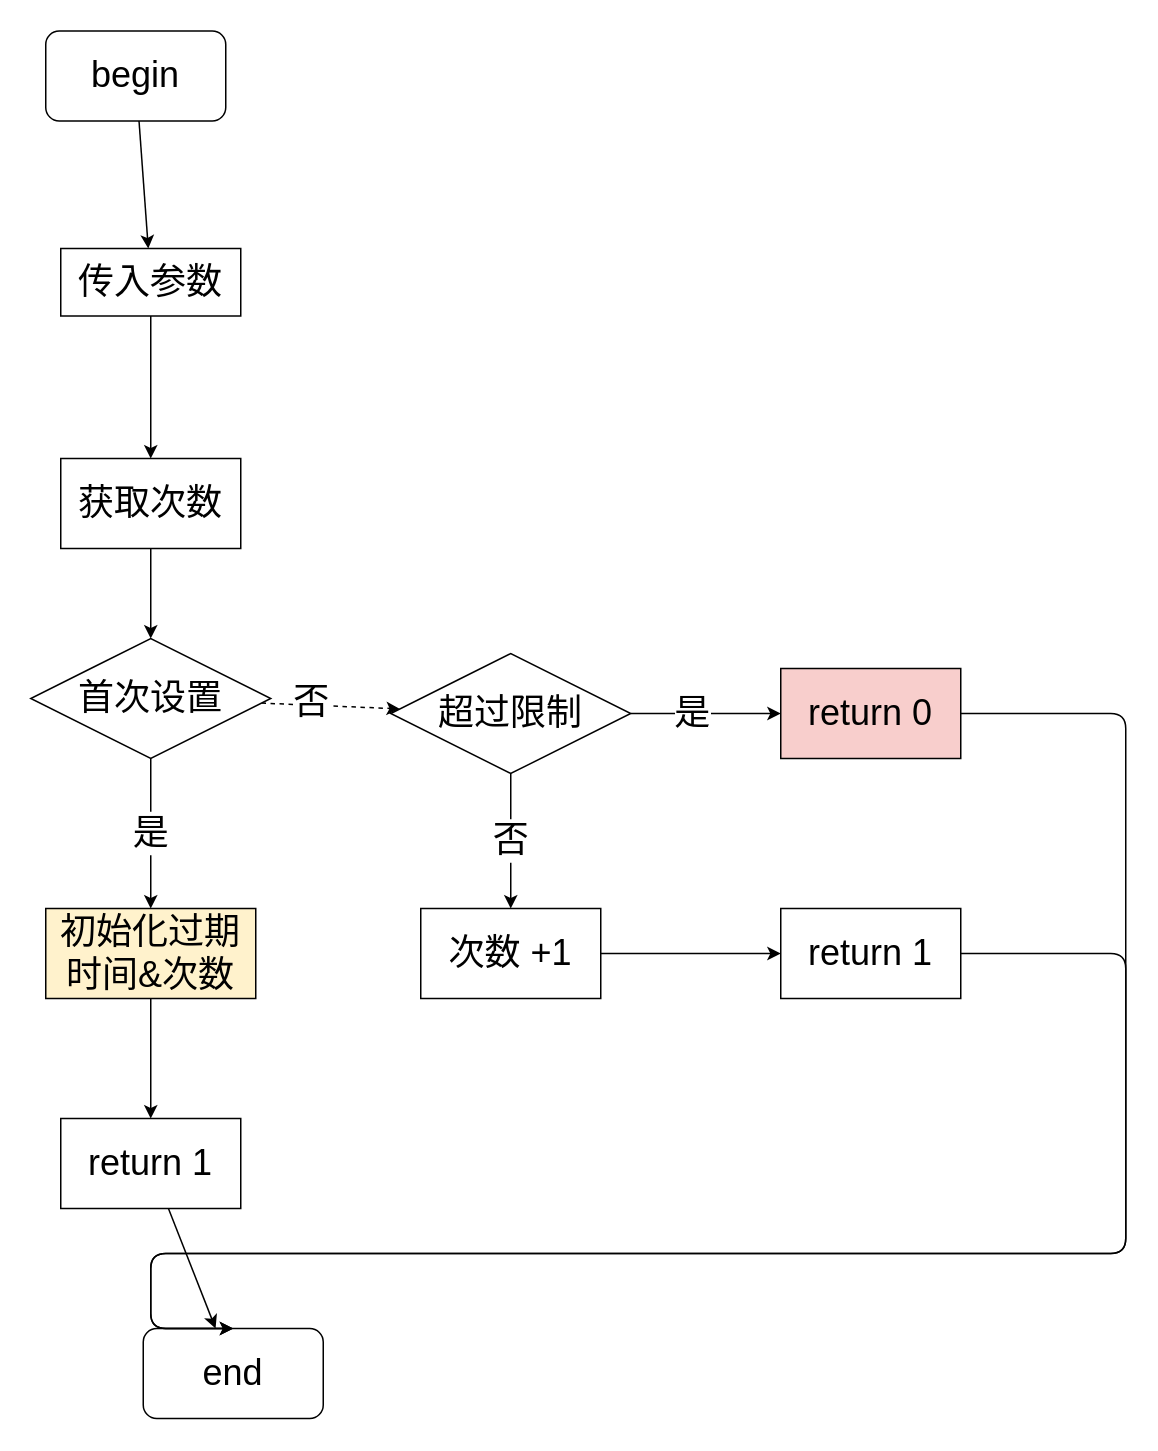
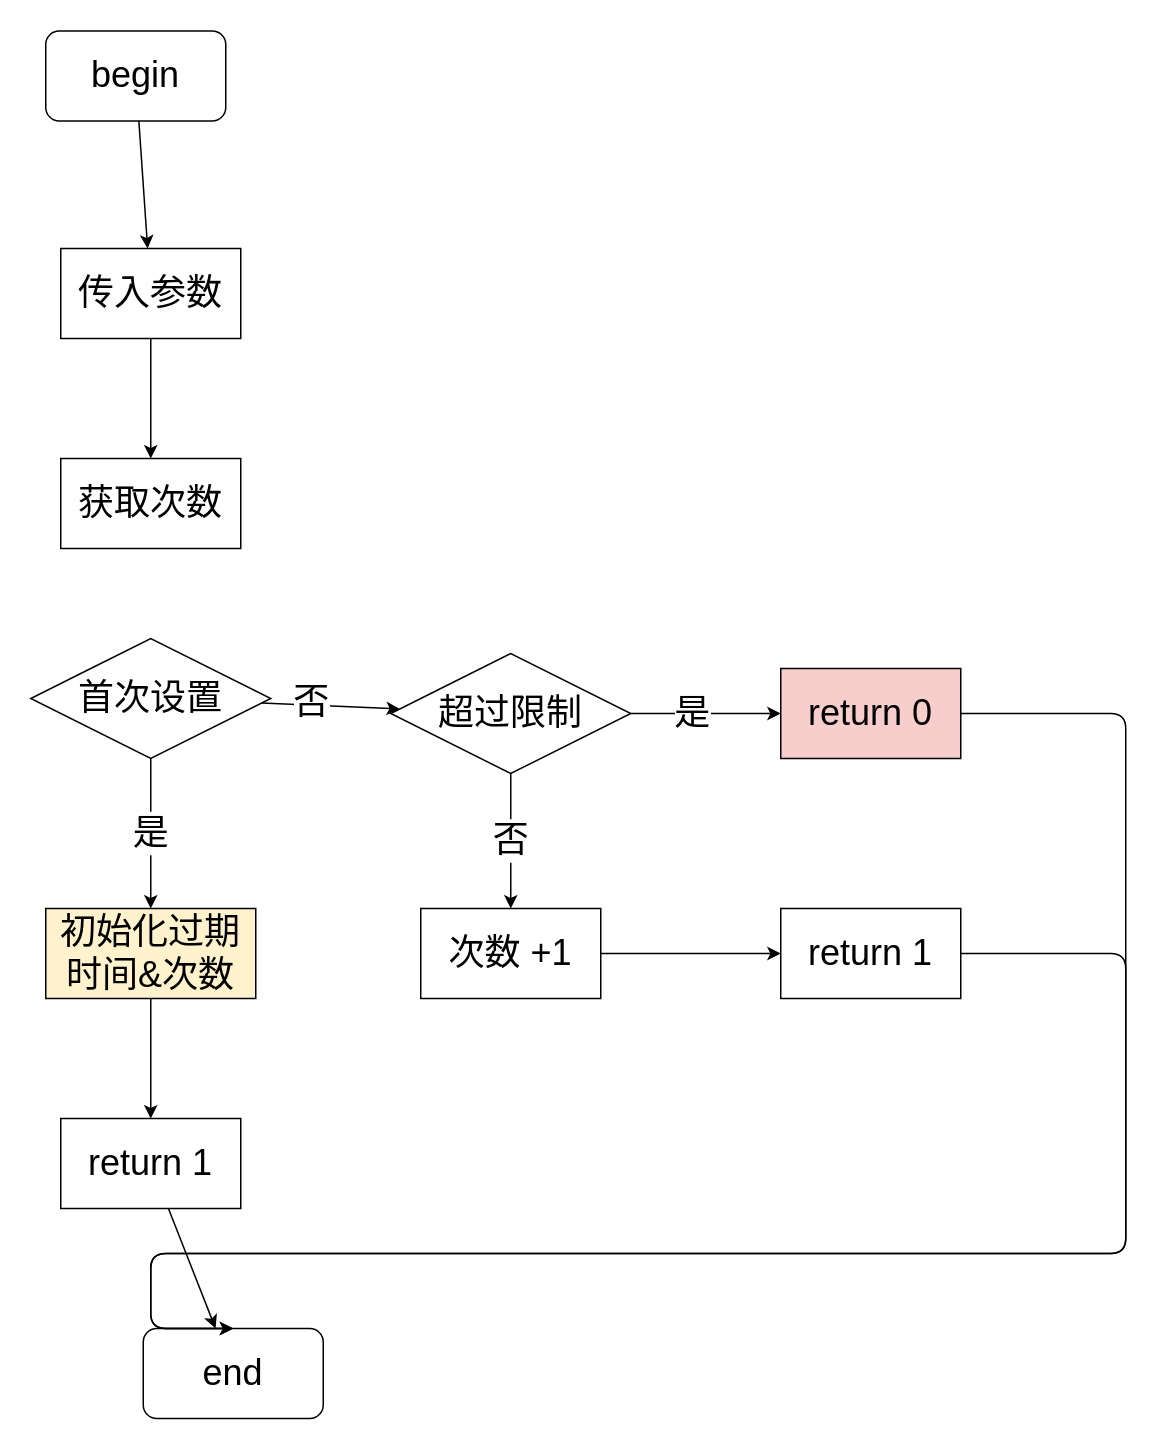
(151, 282) -> (151, 293)
(151, 588) -> none
(358, 707) -> (358, 707)
